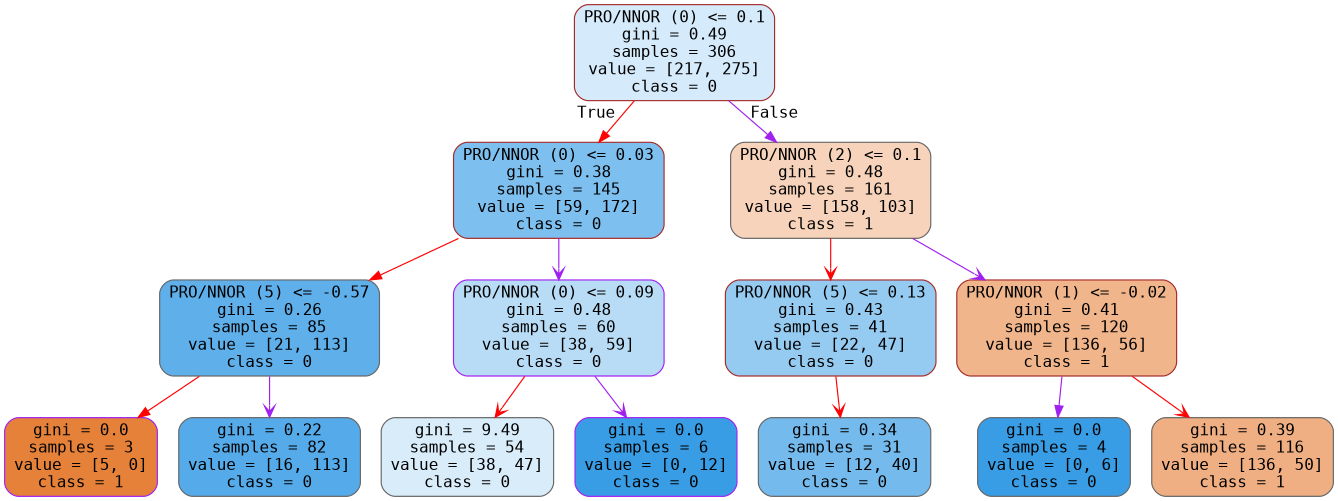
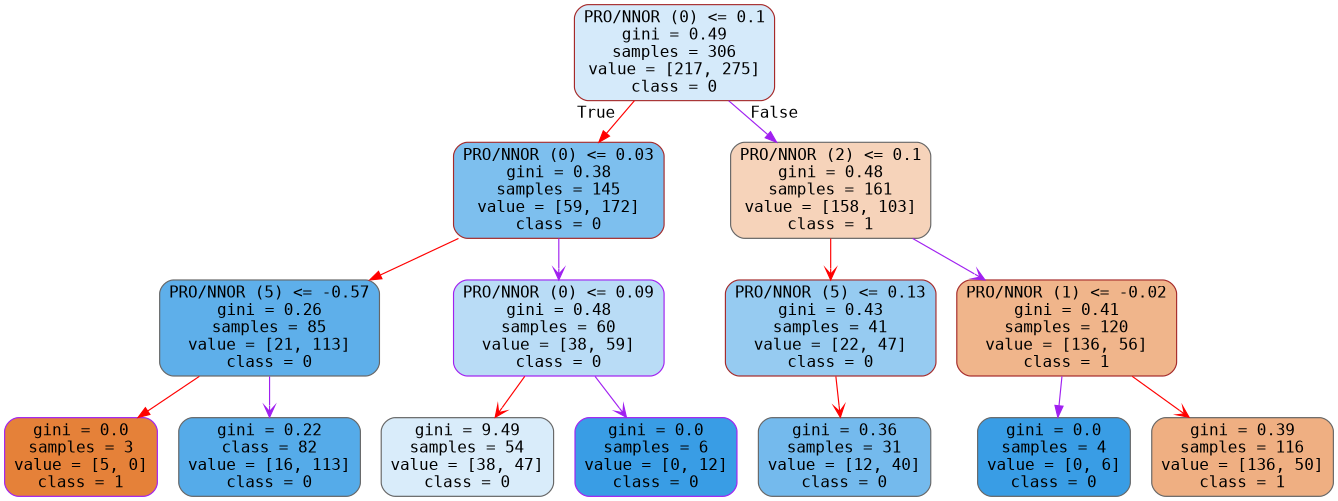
(270, 457) -> (270, 457)
(845, 457) -> (845, 457)
